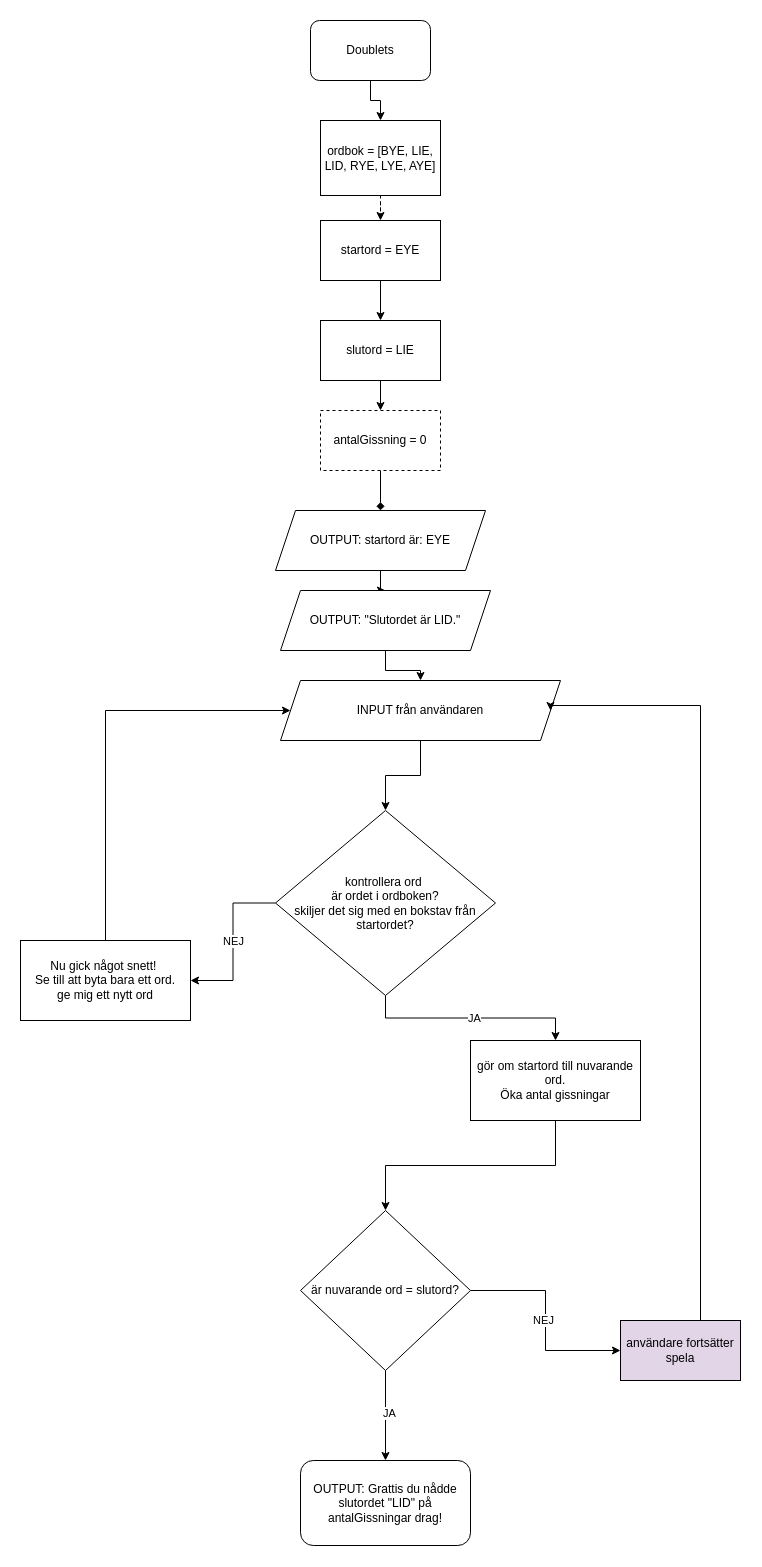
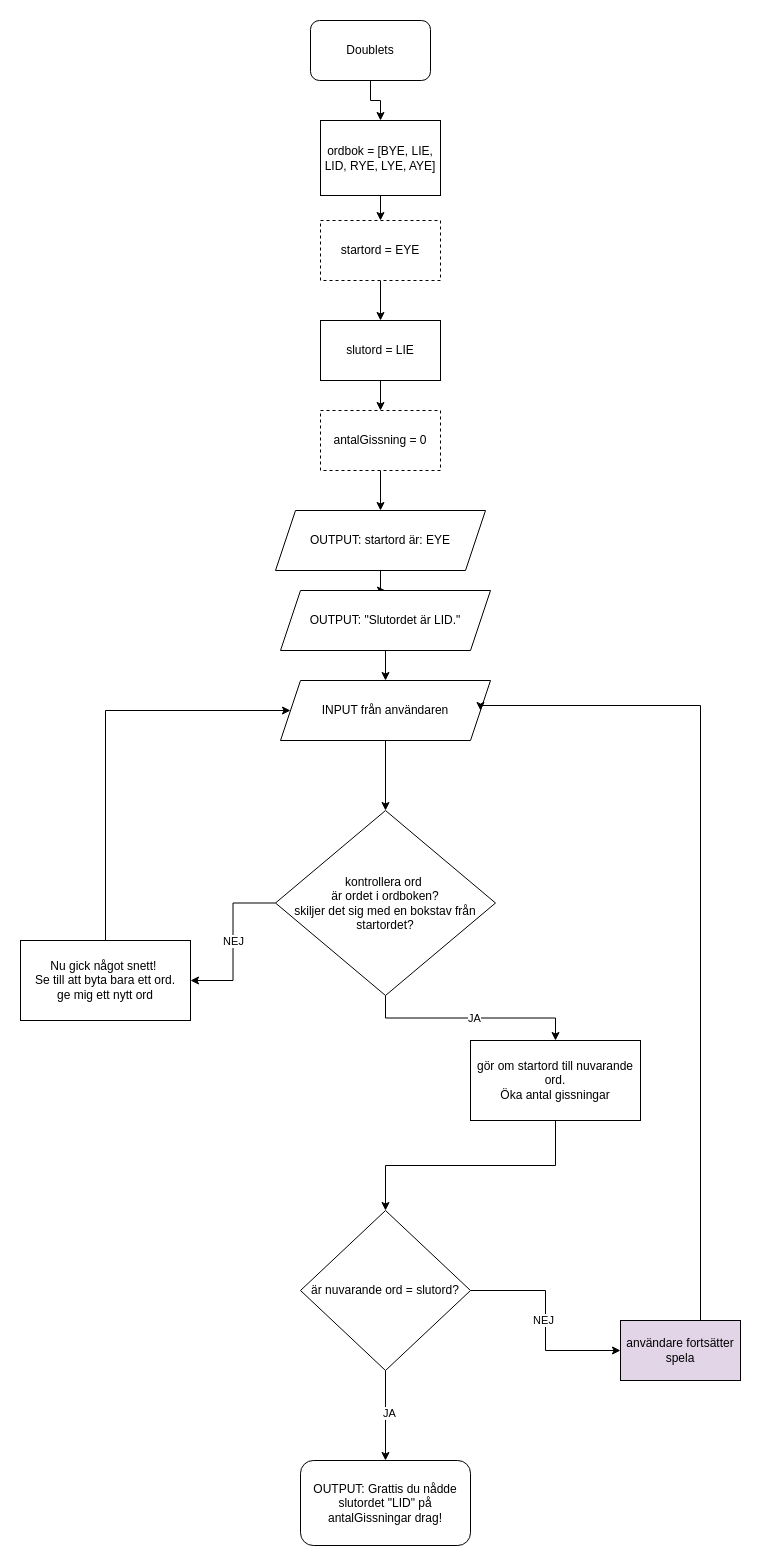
(381, 212) -> (381, 212)
(381, 251) -> (381, 251)
(381, 502) -> (381, 502)
(421, 711) -> (386, 711)
